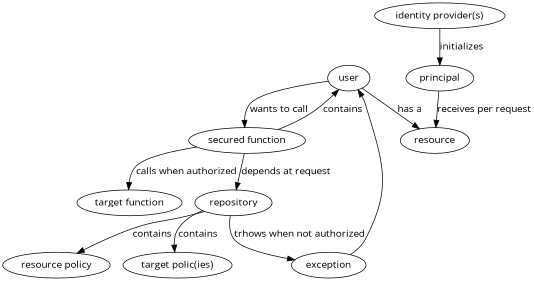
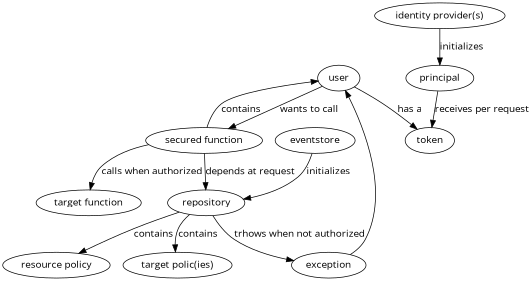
none -> (315, 140)
(435, 140) -> (430, 140)
